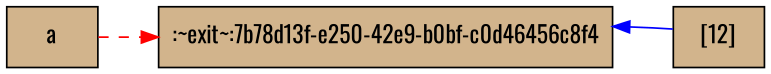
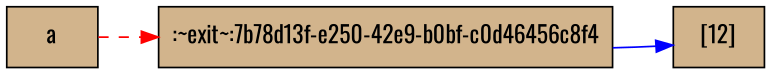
(651, 28) -> (634, 47)
